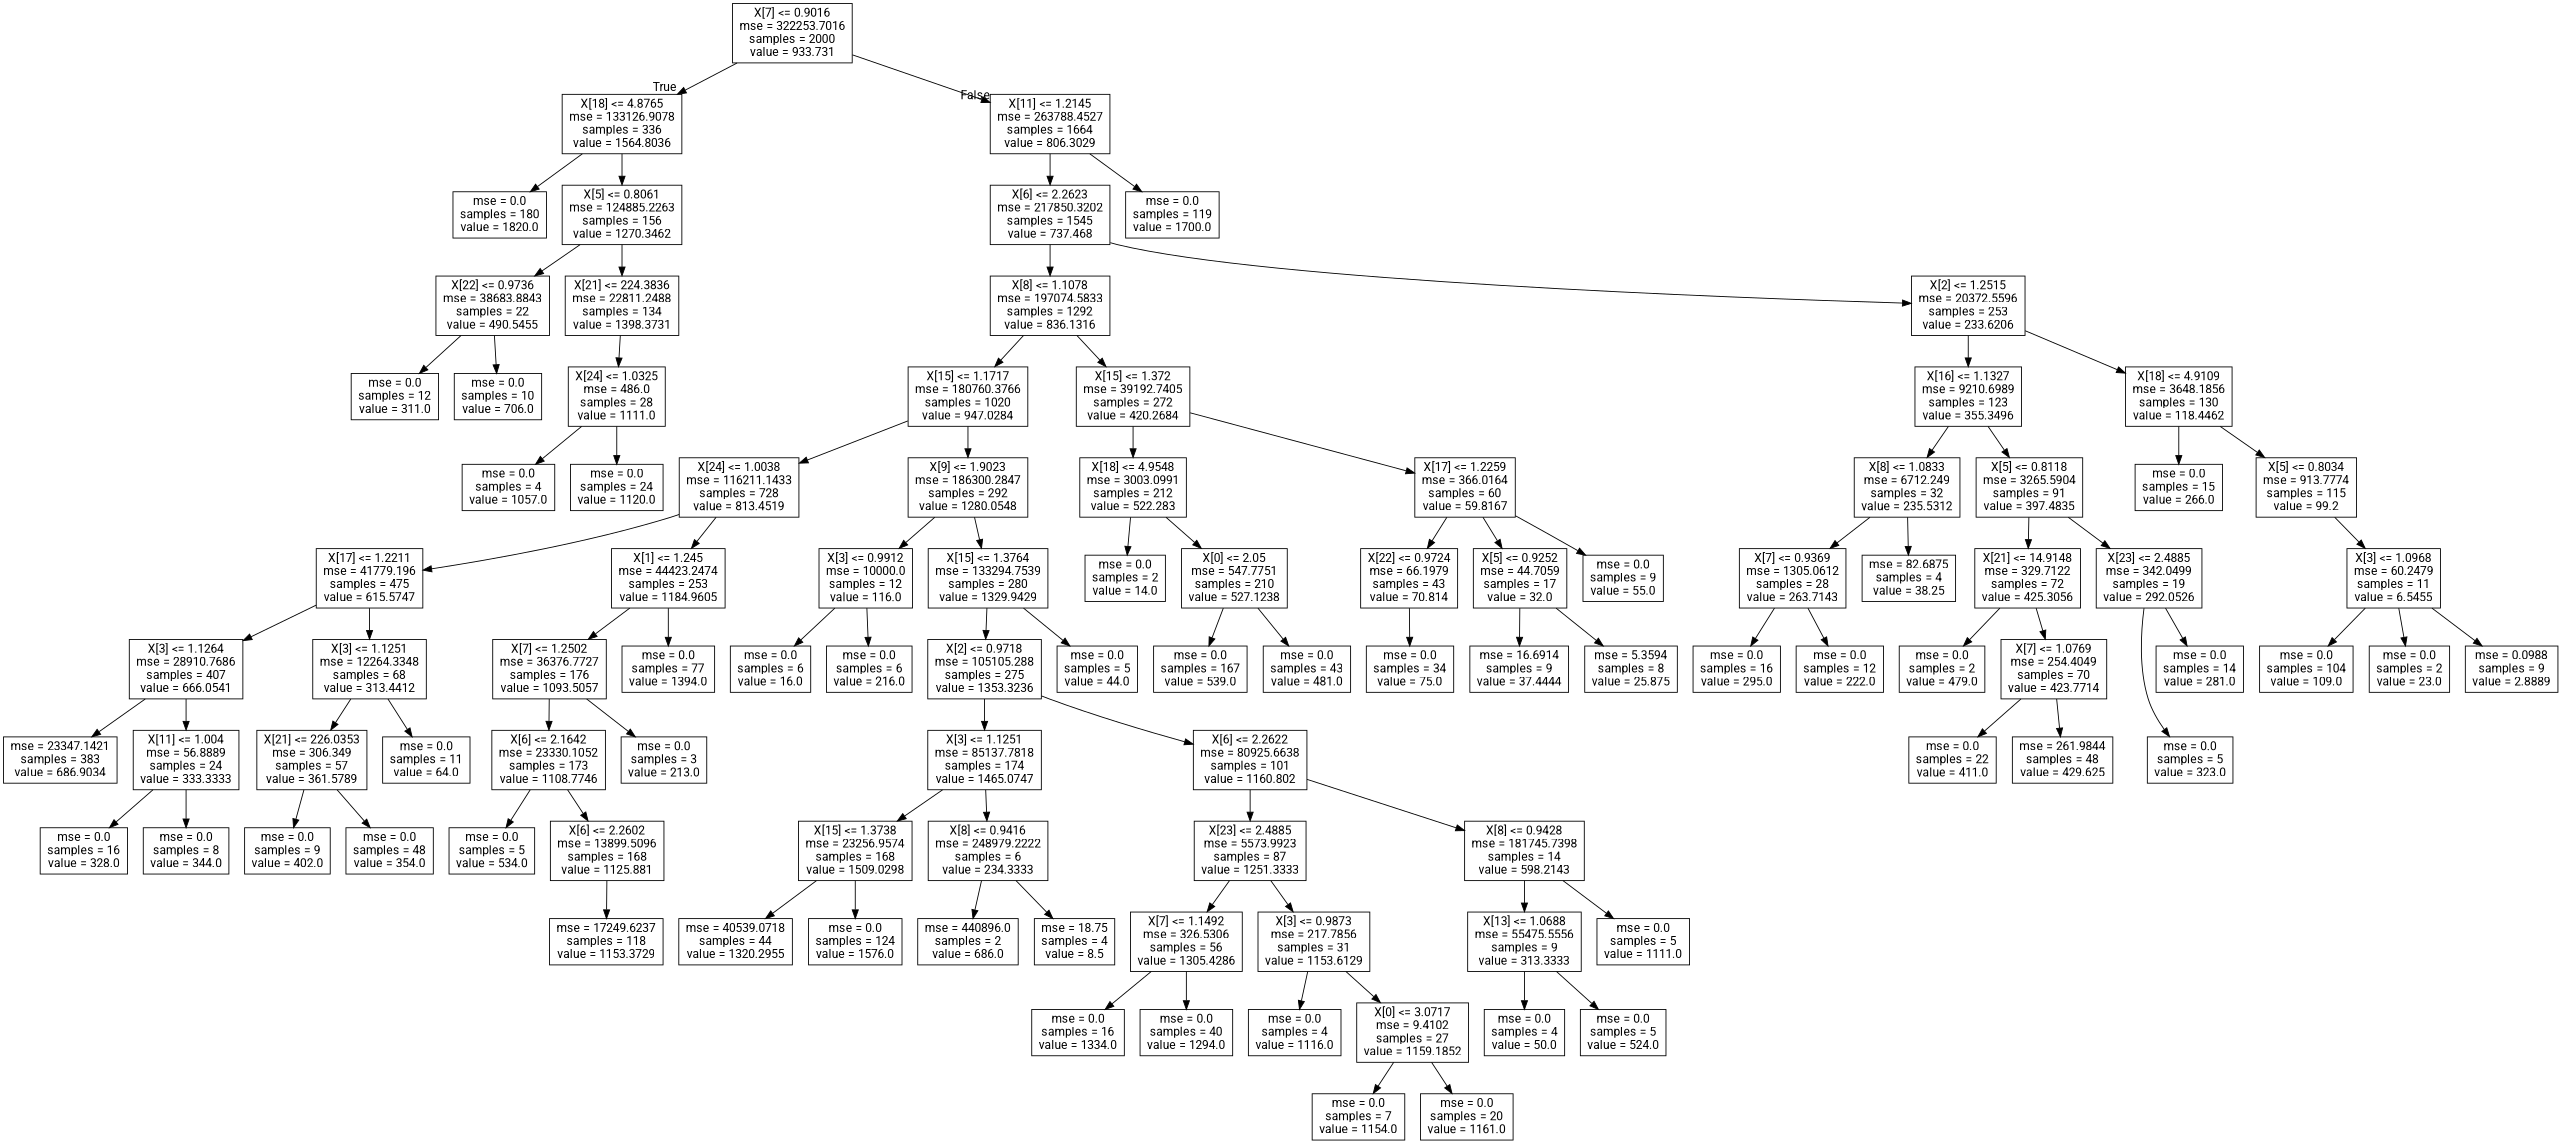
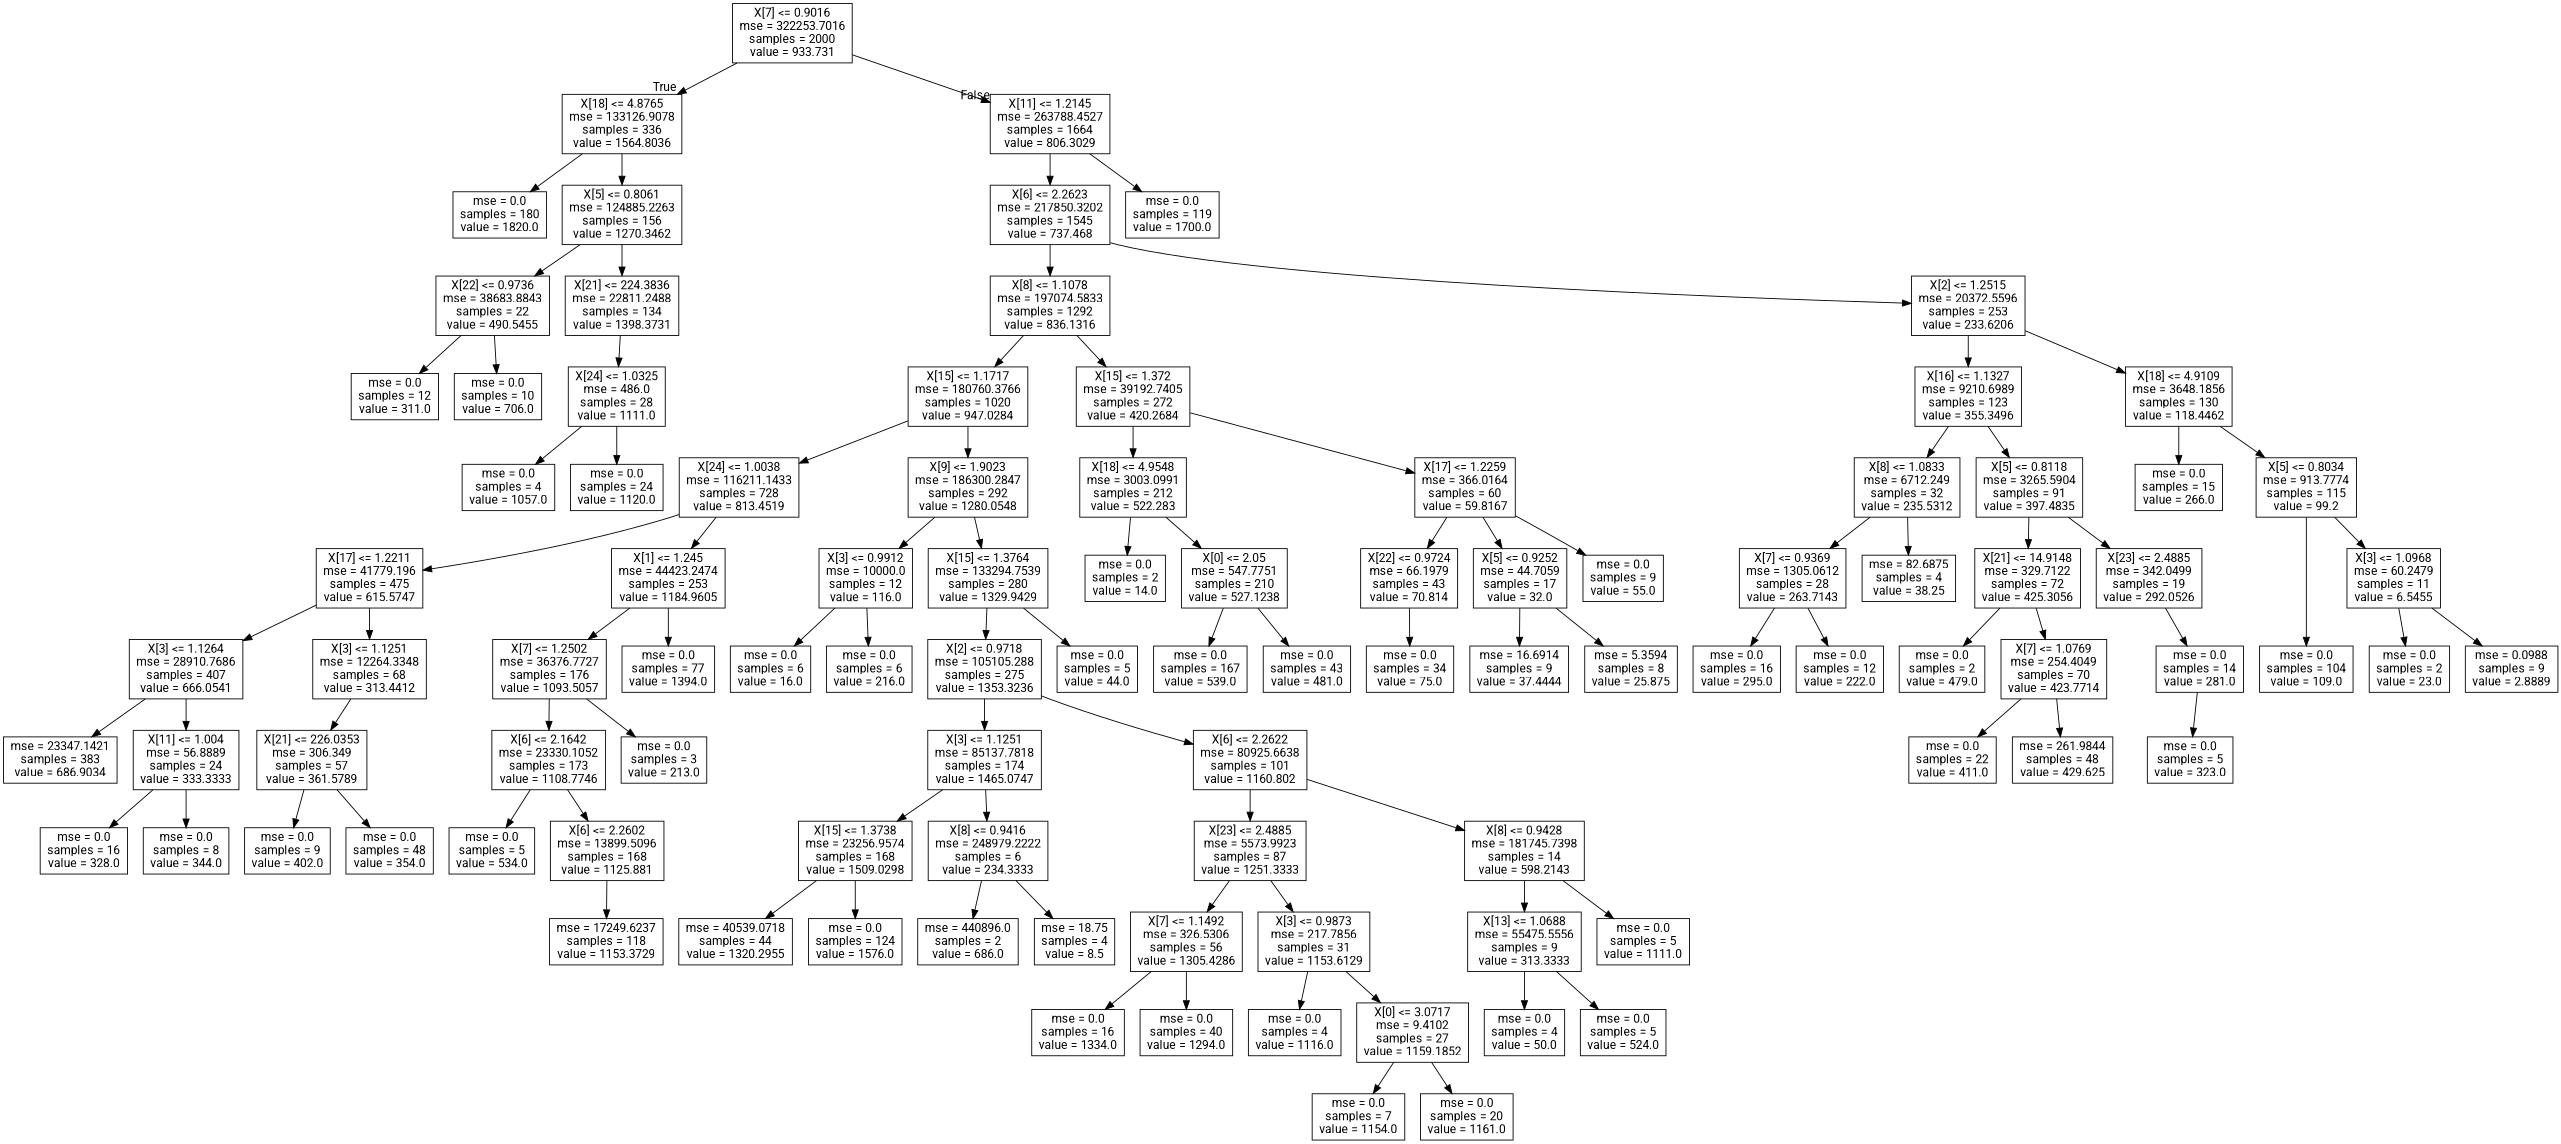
(2350, 624) -> (2306, 577)
(2143, 671) -> (2195, 710)
(426, 760) -> none
